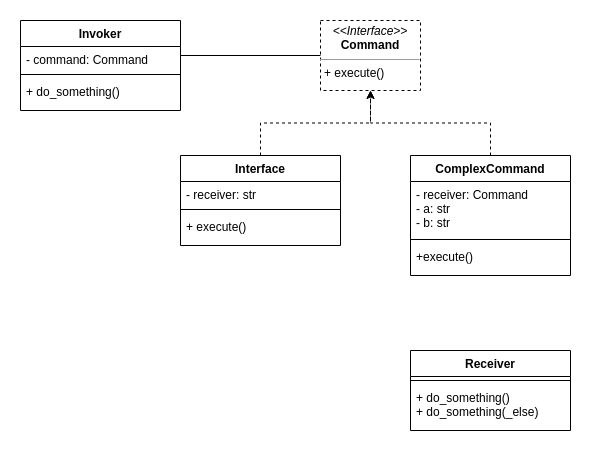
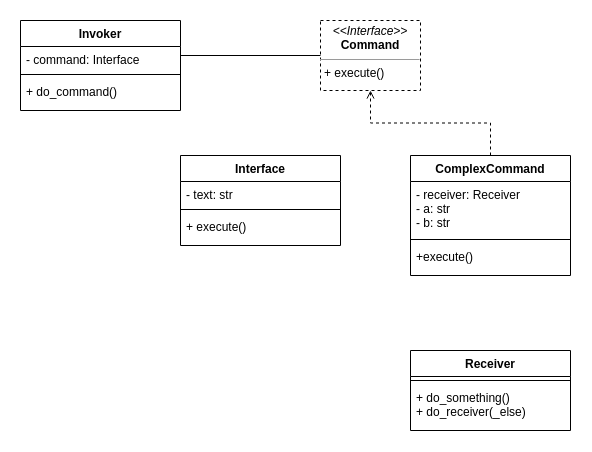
(82, 60) -> (89, 60)
(77, 92) -> (71, 92)
(299, 123) -> none
(230, 195) -> (218, 195)
(474, 195) -> (475, 195)
(467, 398) -> (467, 398)
